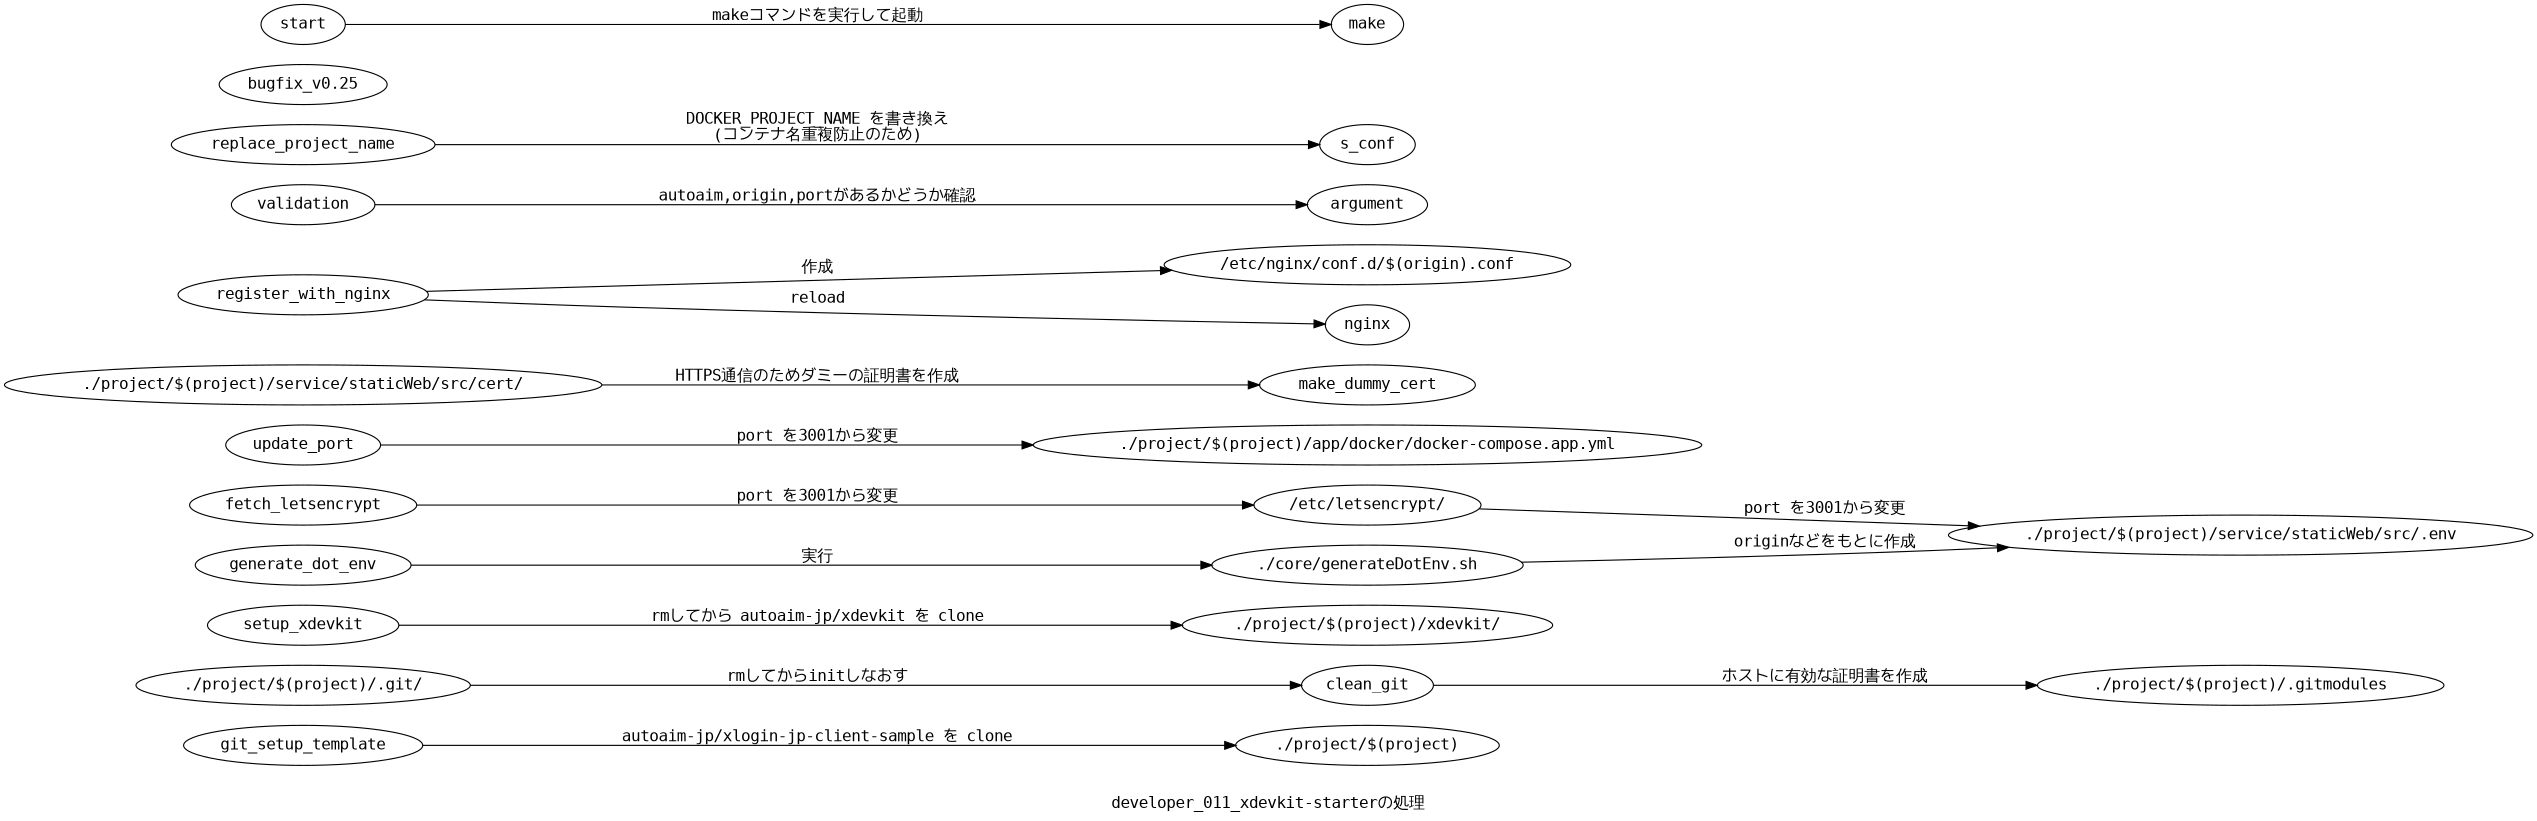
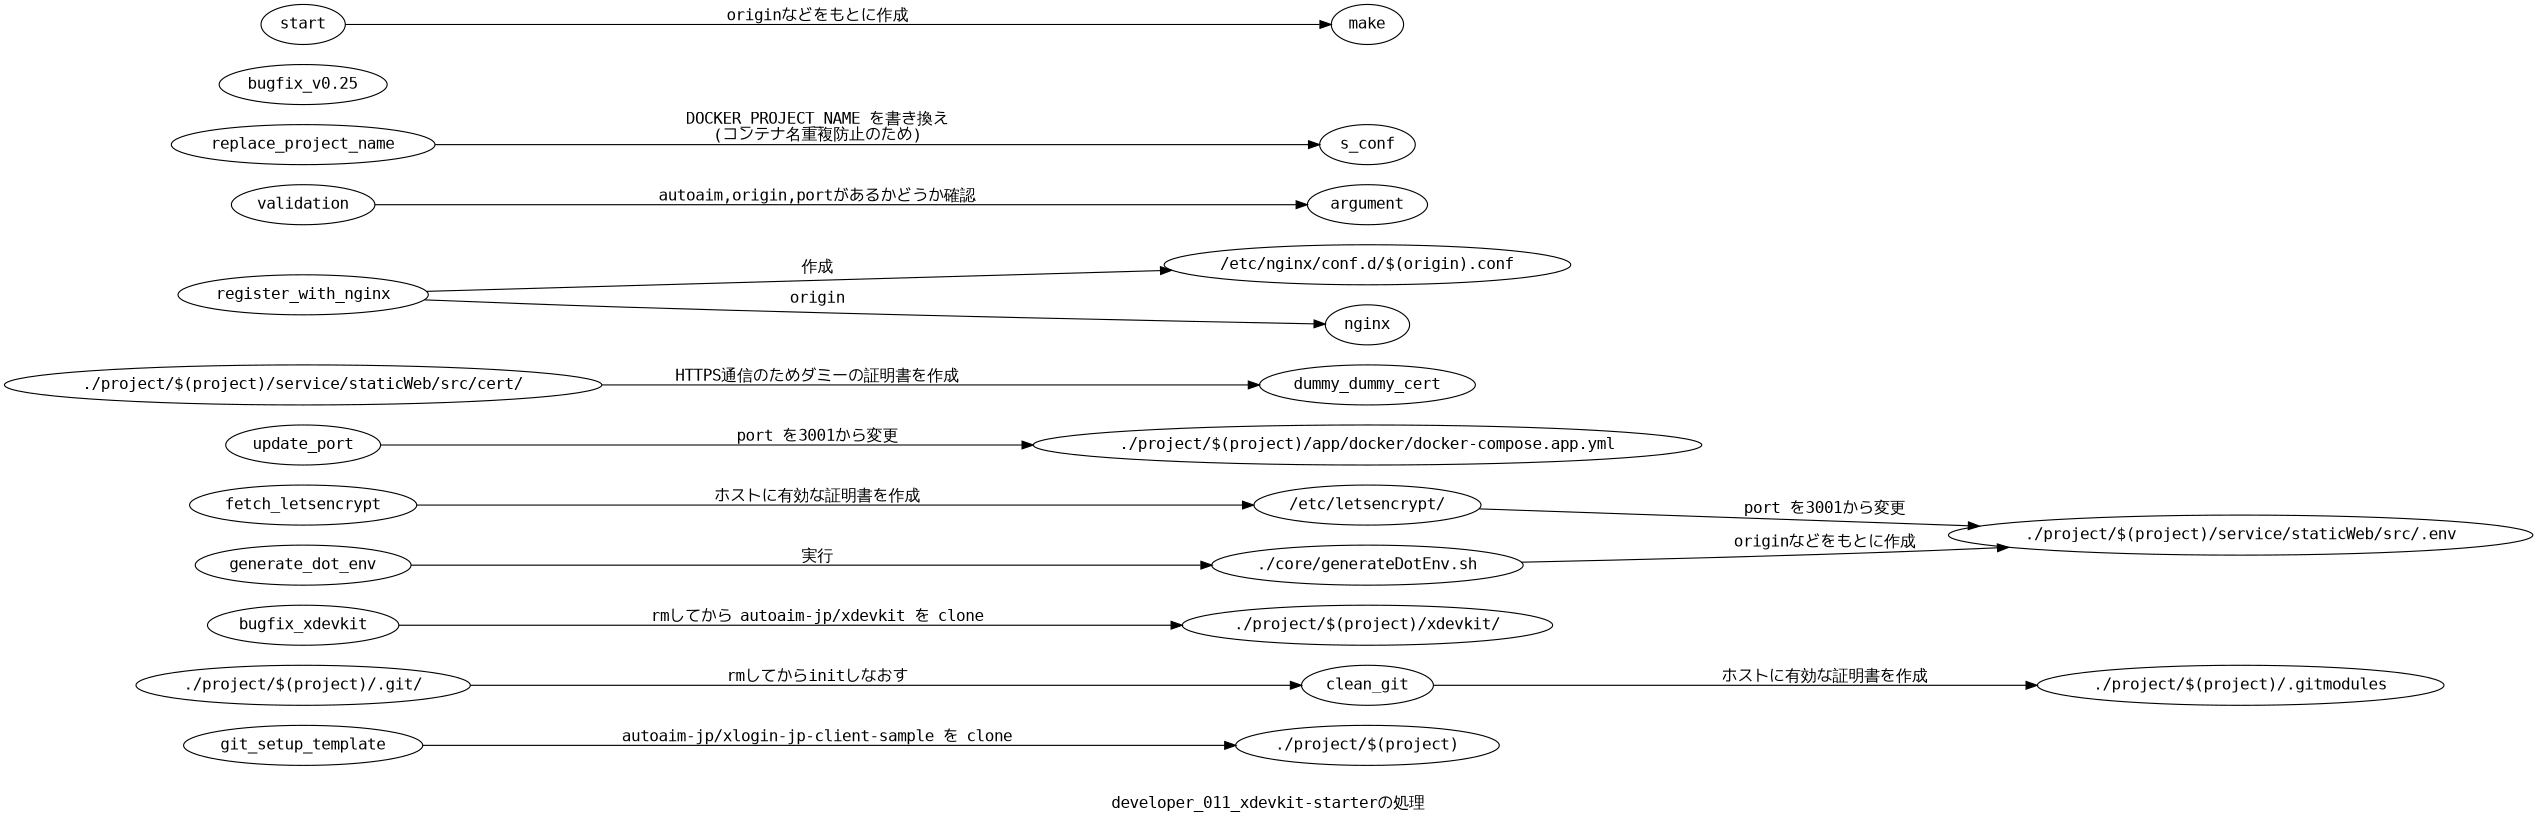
(818, 16) -> (818, 16)
(818, 299) -> (818, 299)
(1367, 385) -> (1367, 385)
(818, 497) -> (818, 497)
(303, 625) -> (303, 625)
